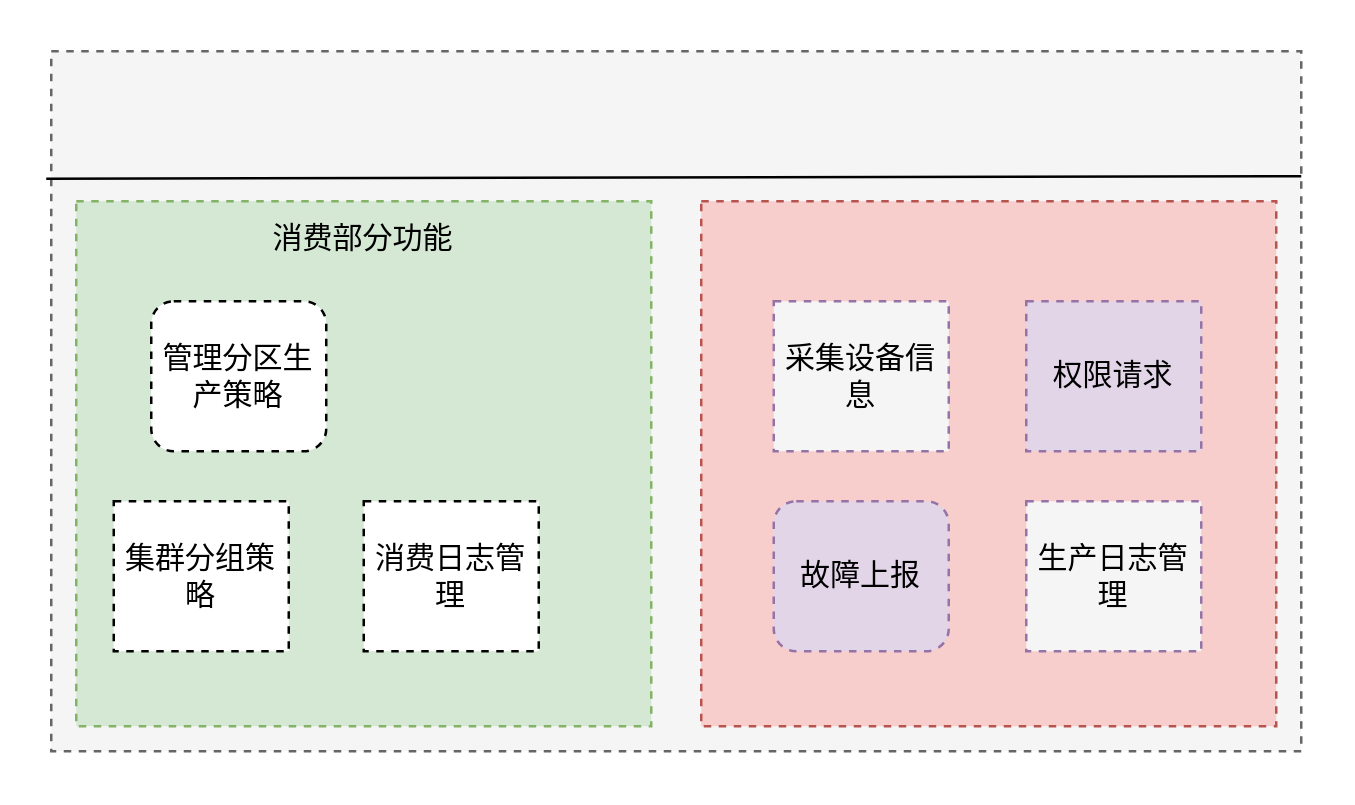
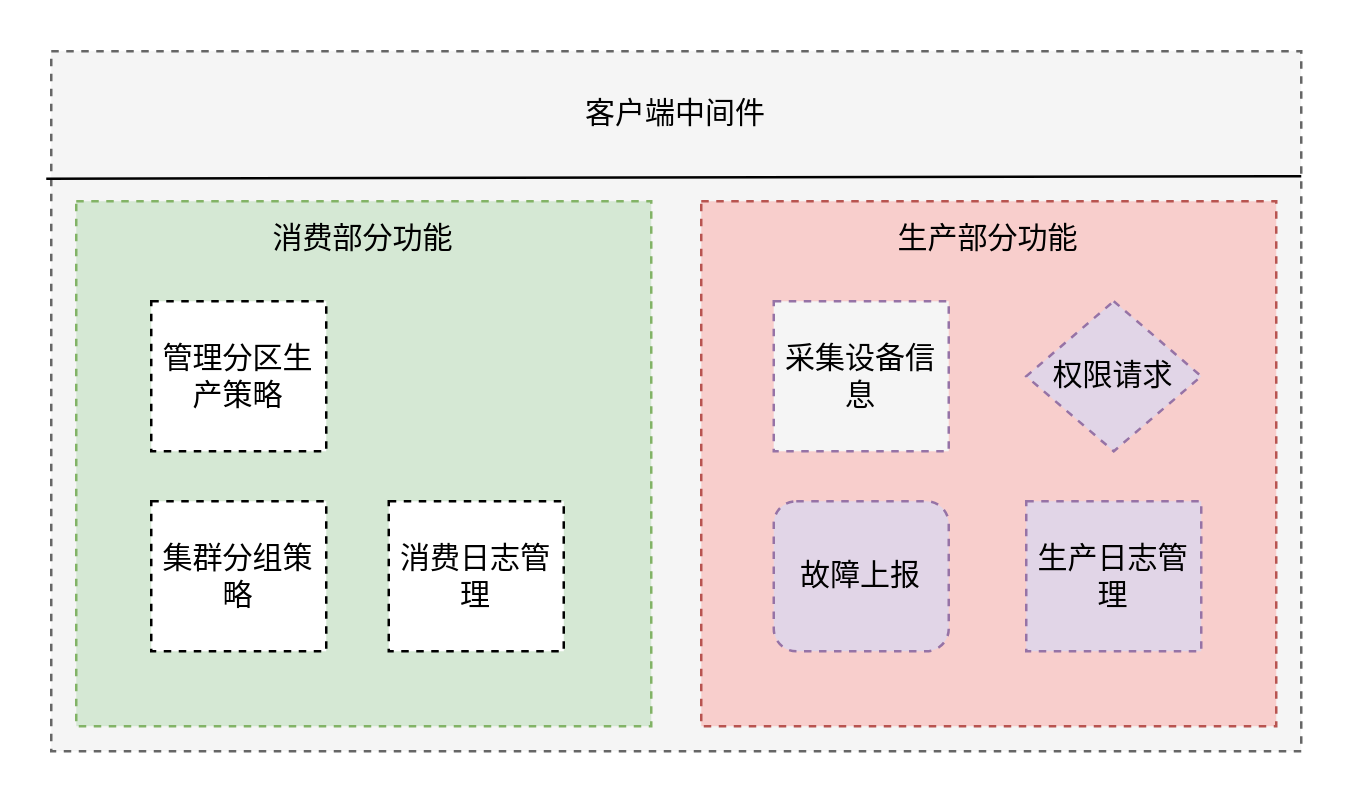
none -> (676, 114)
none -> (989, 239)
(239, 376) -> (239, 376)
(1114, 376) -> (1114, 376)
(201, 576) -> (239, 576)
(451, 576) -> (476, 576)
(1114, 576) -> (1114, 576)
